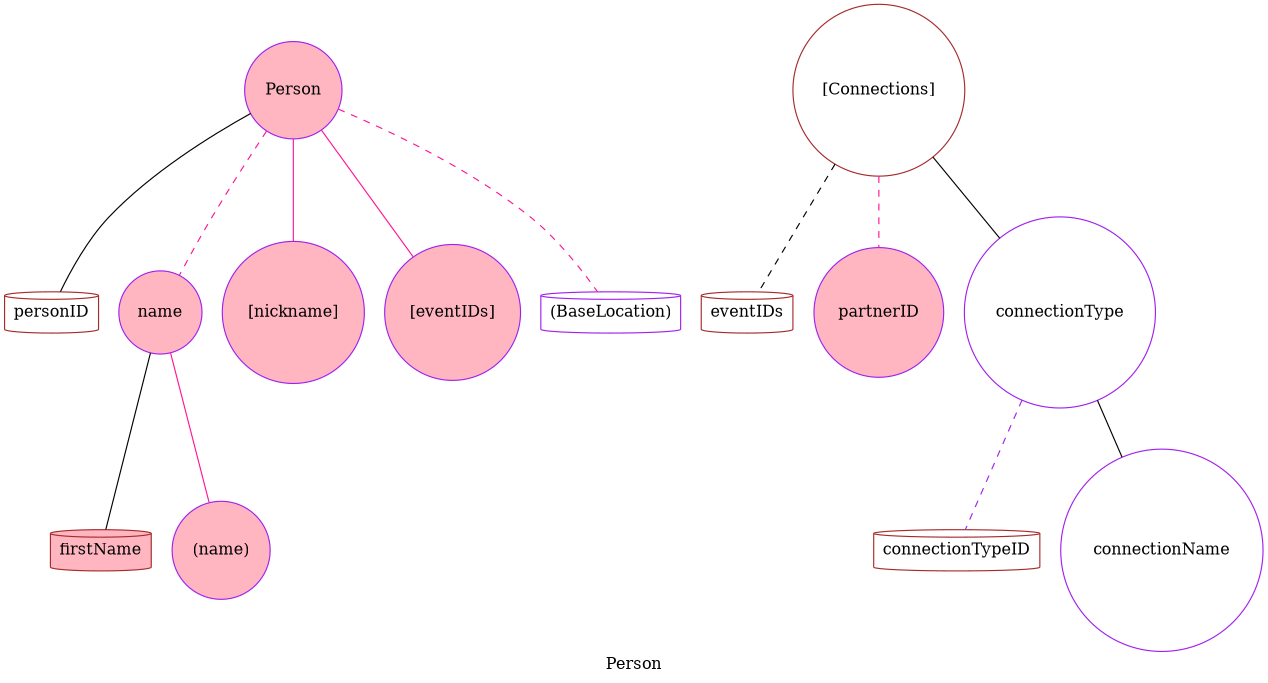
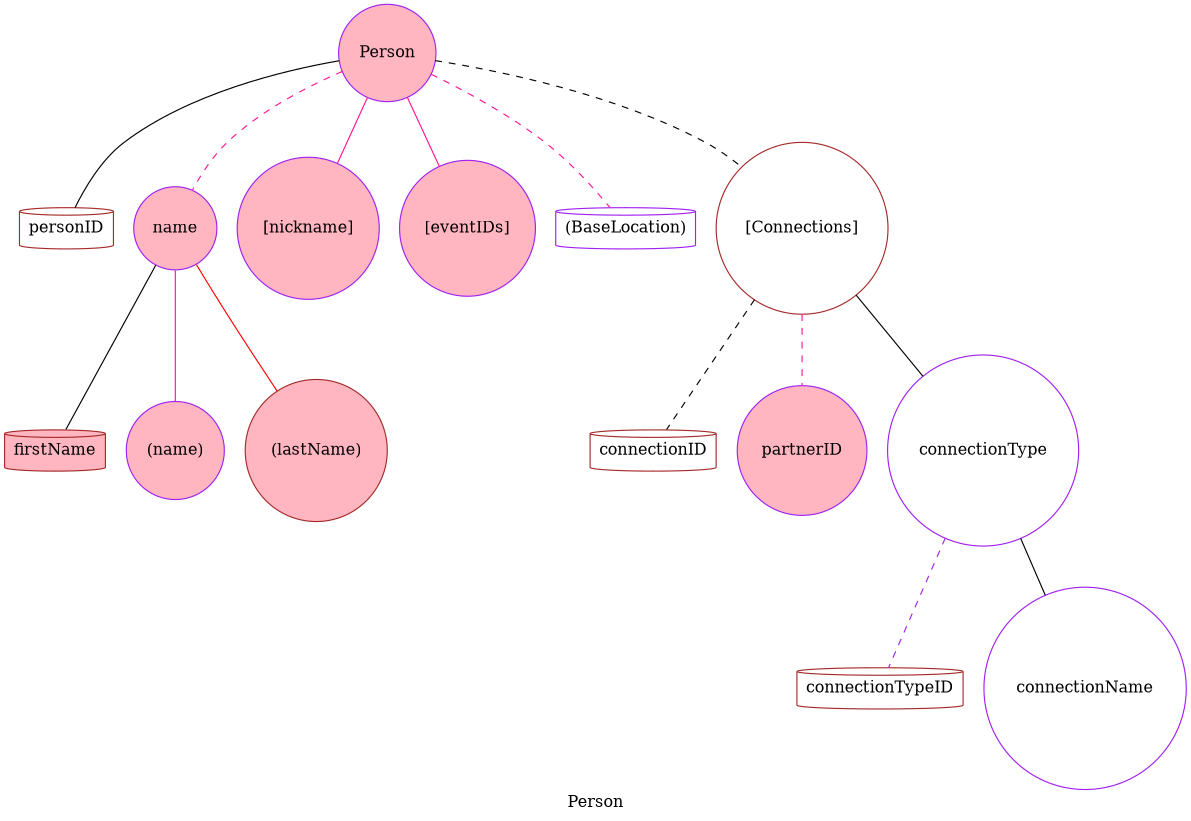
none -> (594, 97)
(747, 312) -> (653, 451)
none -> (316, 451)
